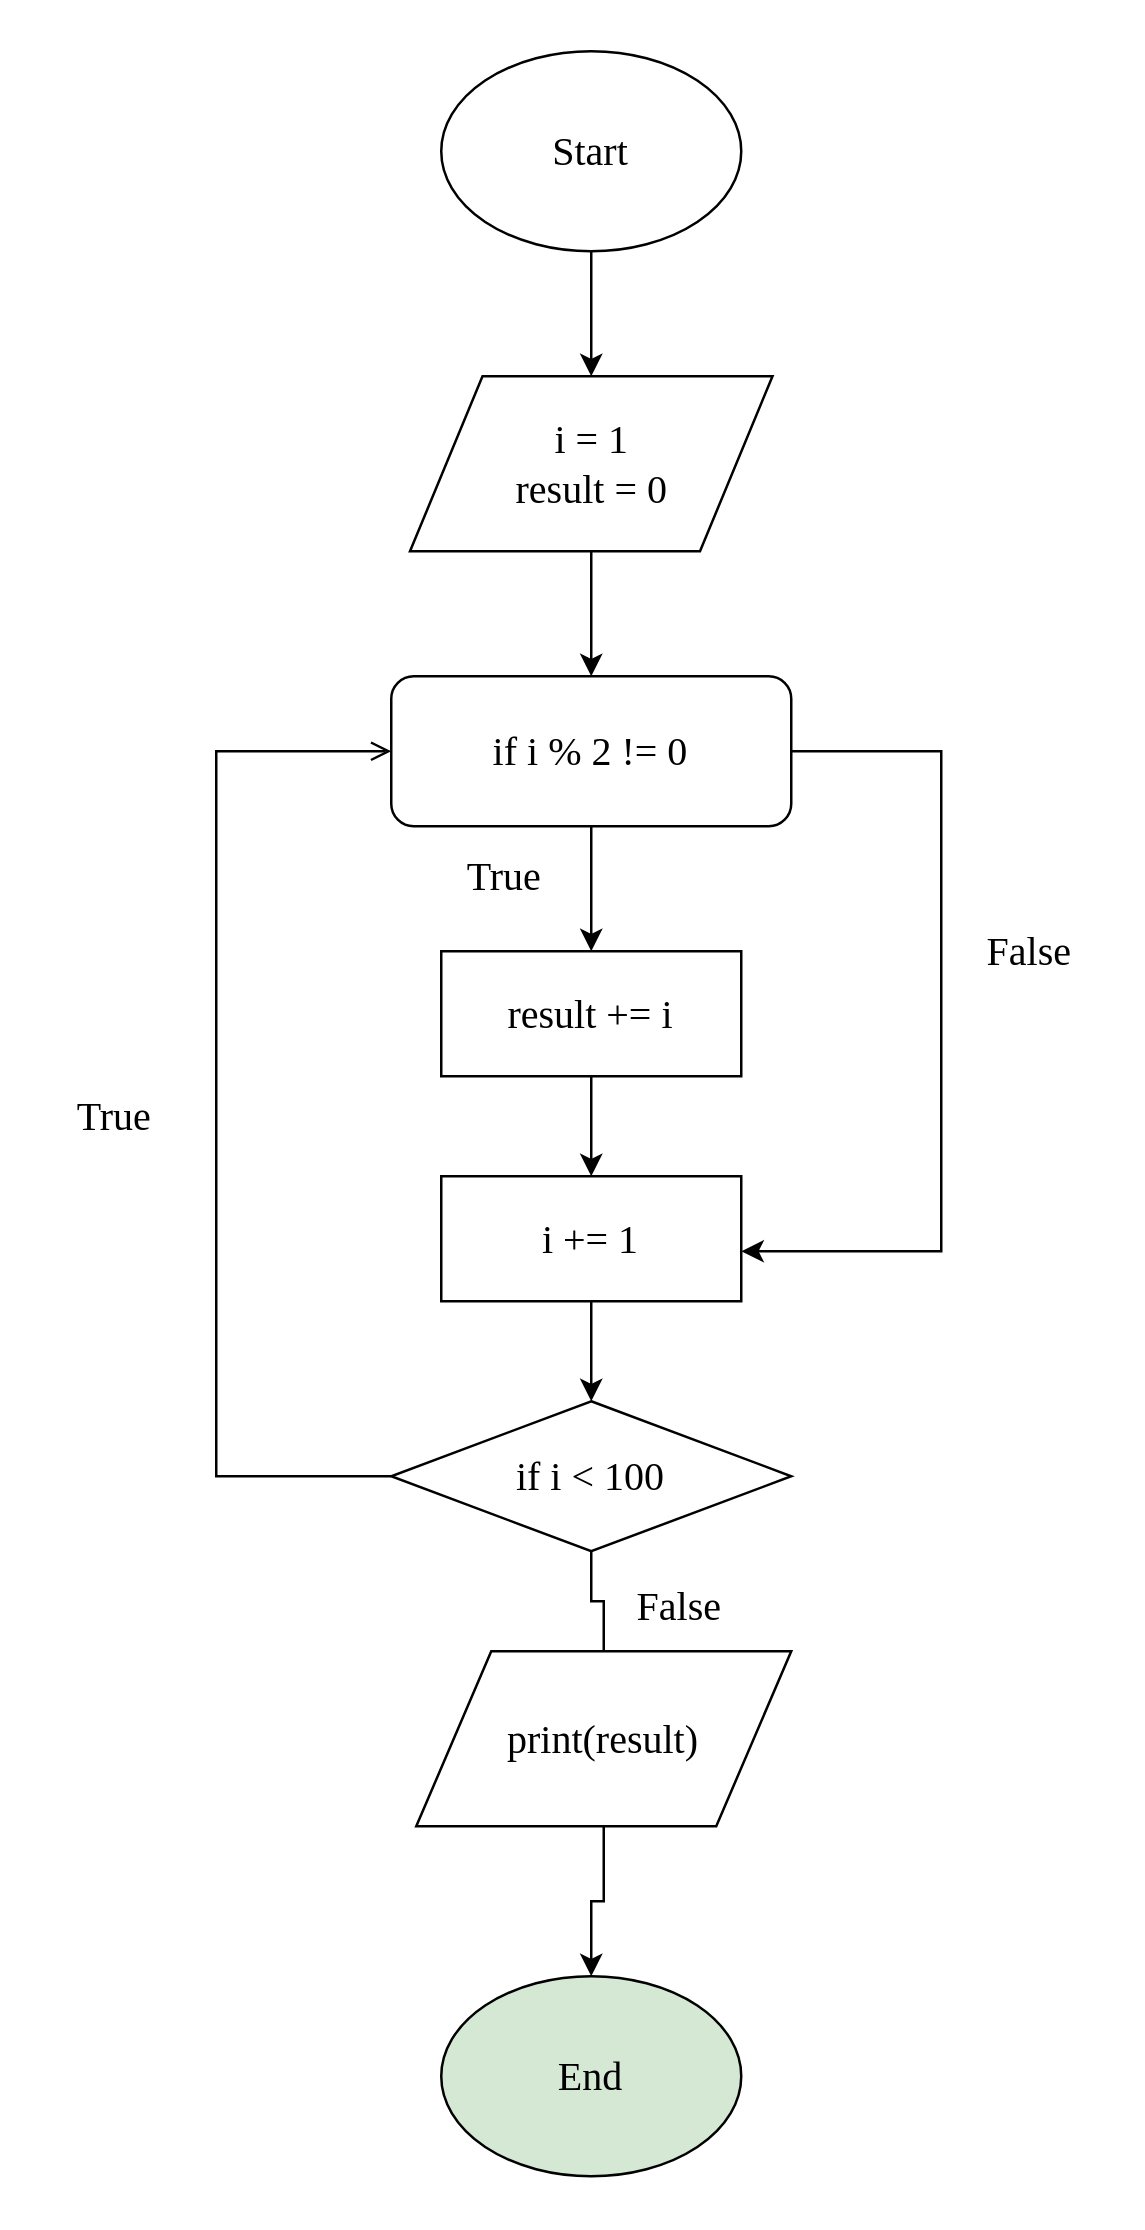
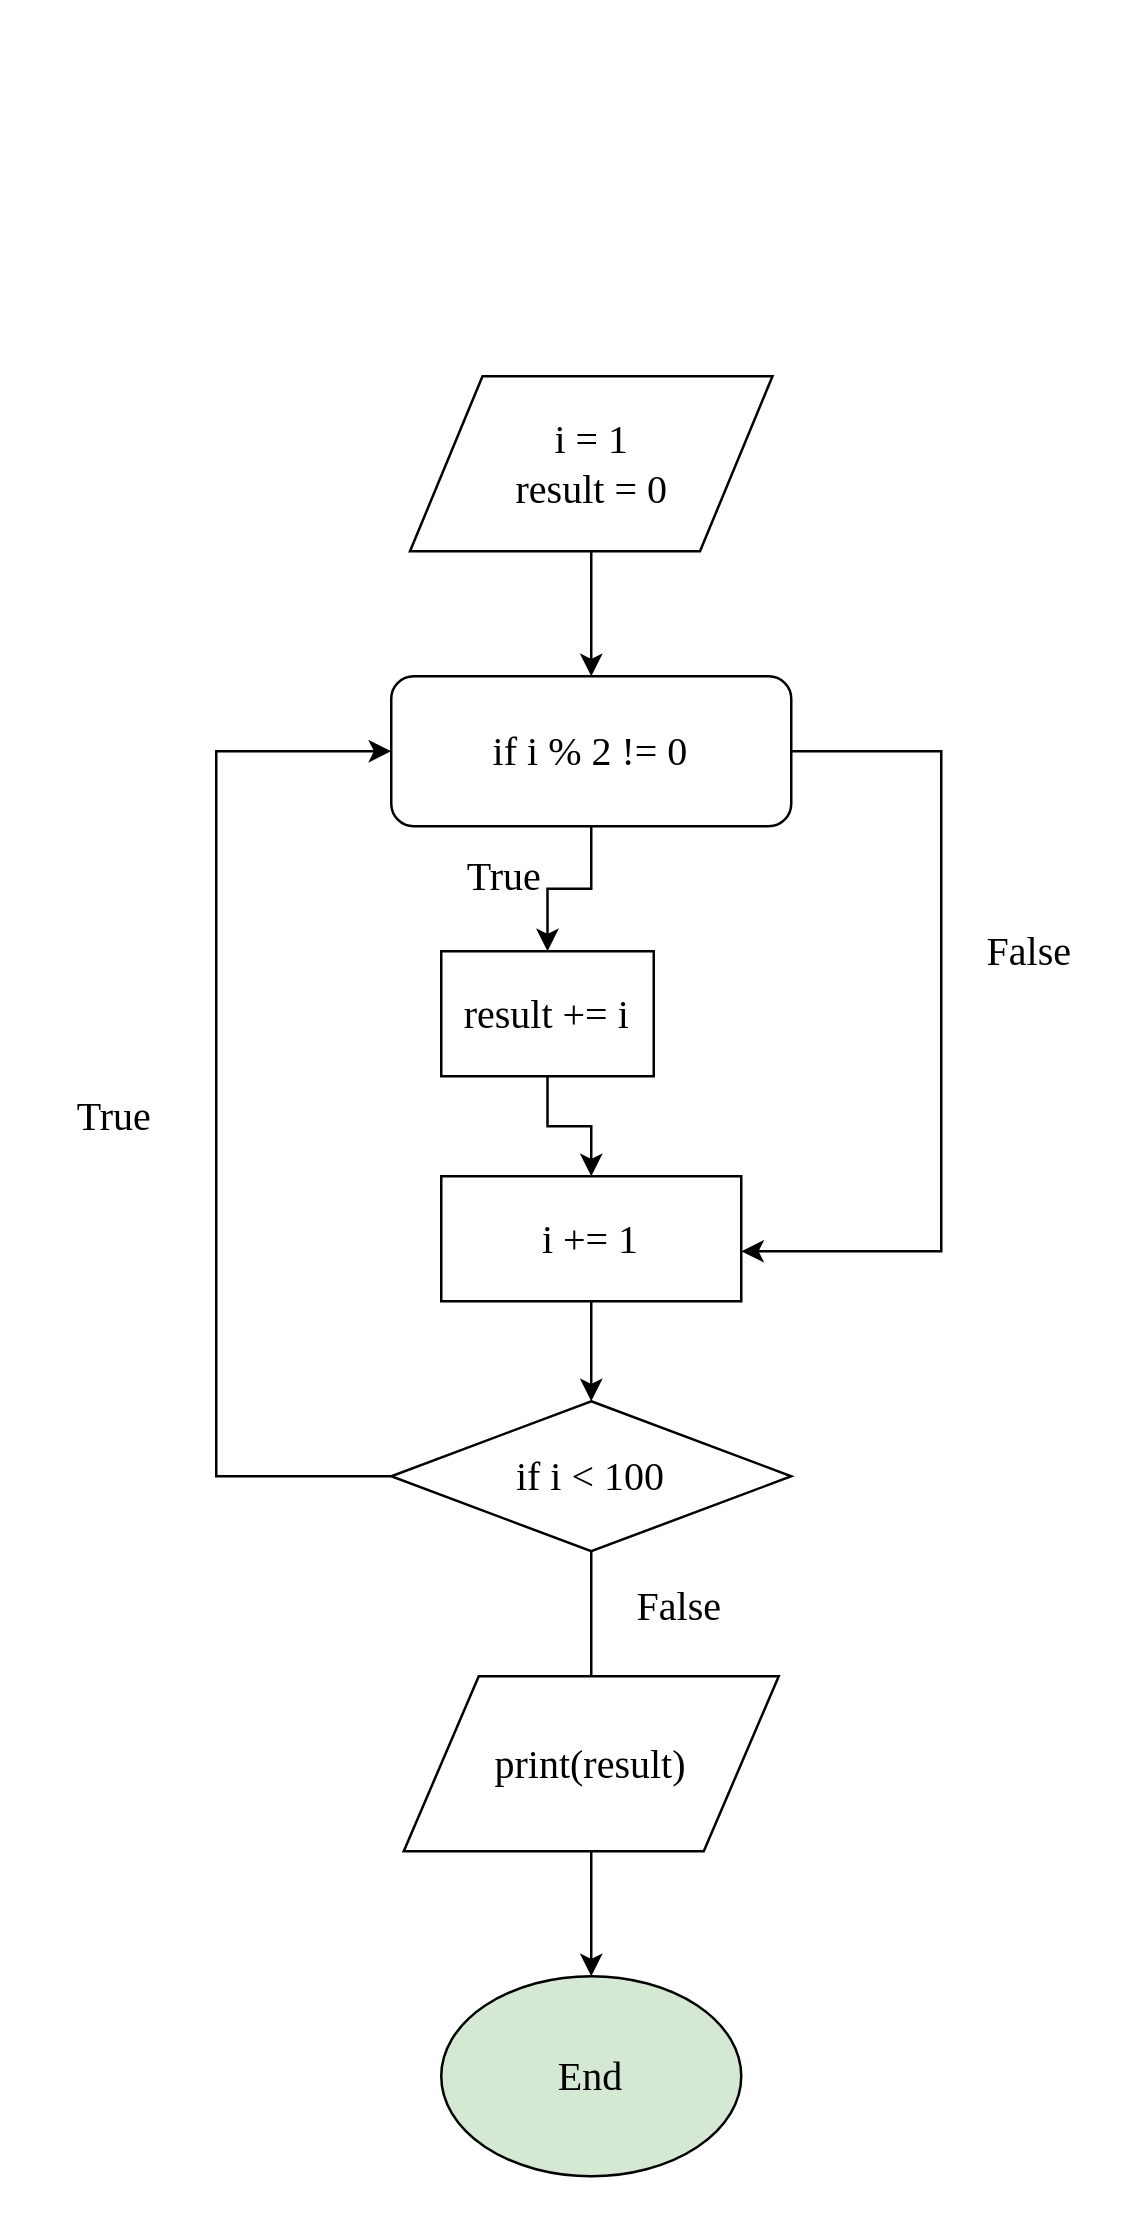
(591, 151) -> none
(591, 305) -> none
(377, 751) -> (373, 751)
(591, 1014) -> (548, 1014)
(604, 1739) -> (591, 1764)
